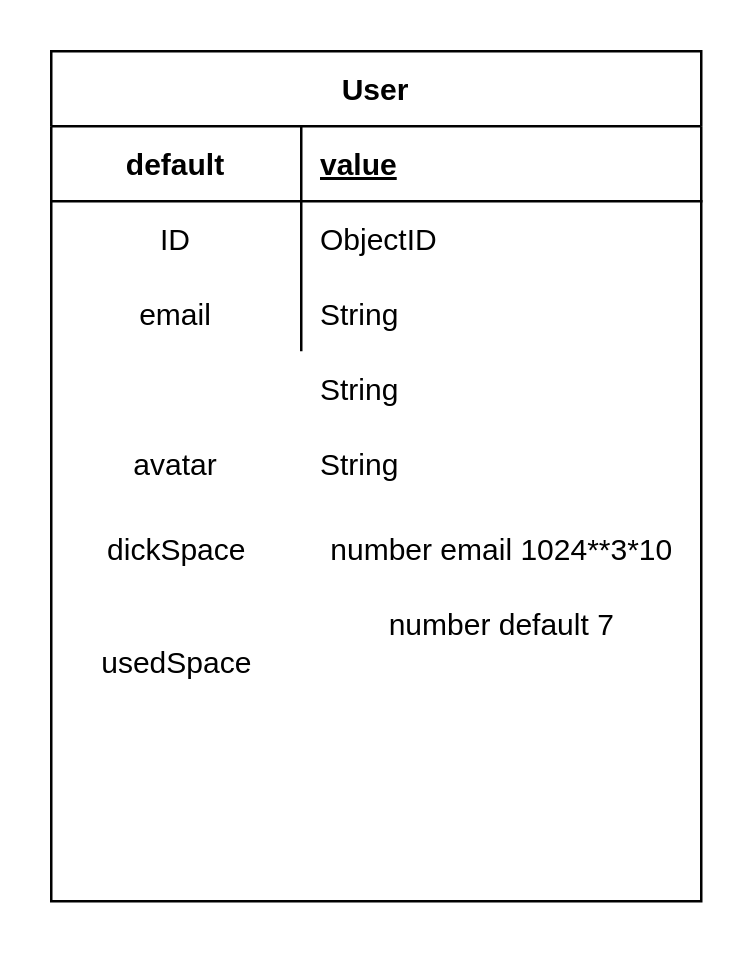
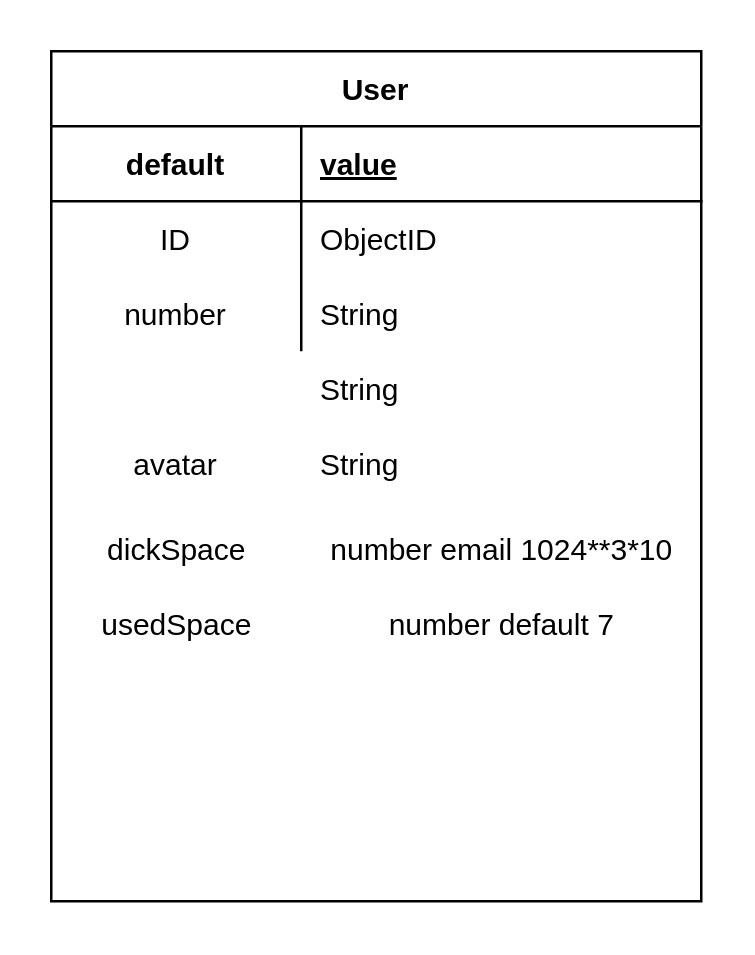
(175, 315) -> (175, 315)
(176, 664) -> (176, 626)
